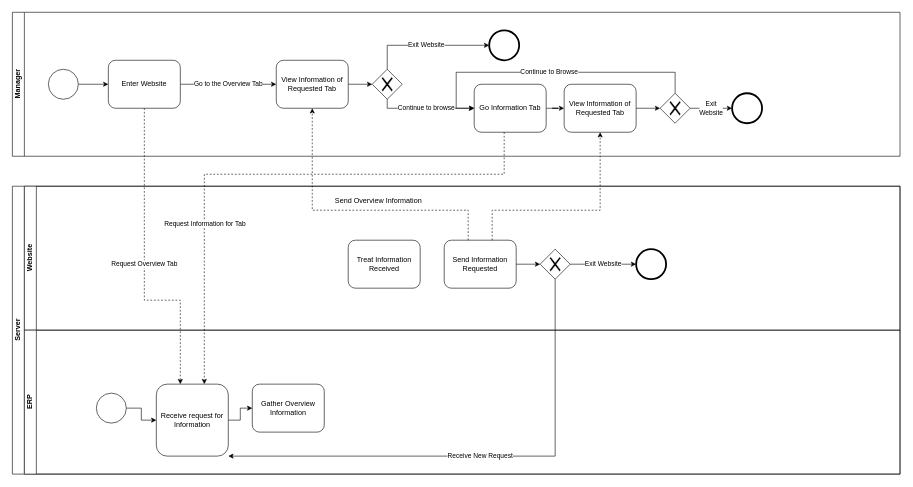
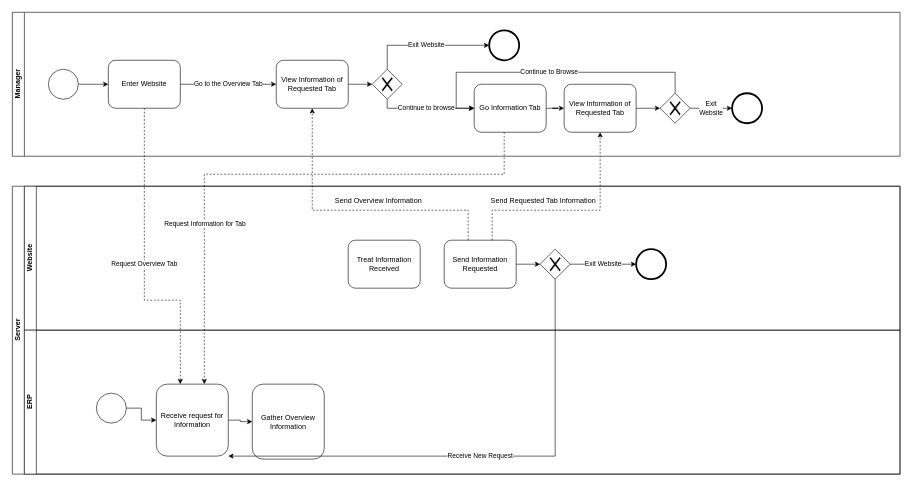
none -> (543, 201)
(288, 408) -> (288, 422)
